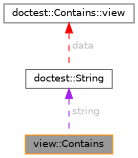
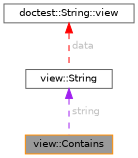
(69, 13) -> (69, 13)
(69, 79) -> (69, 79)
